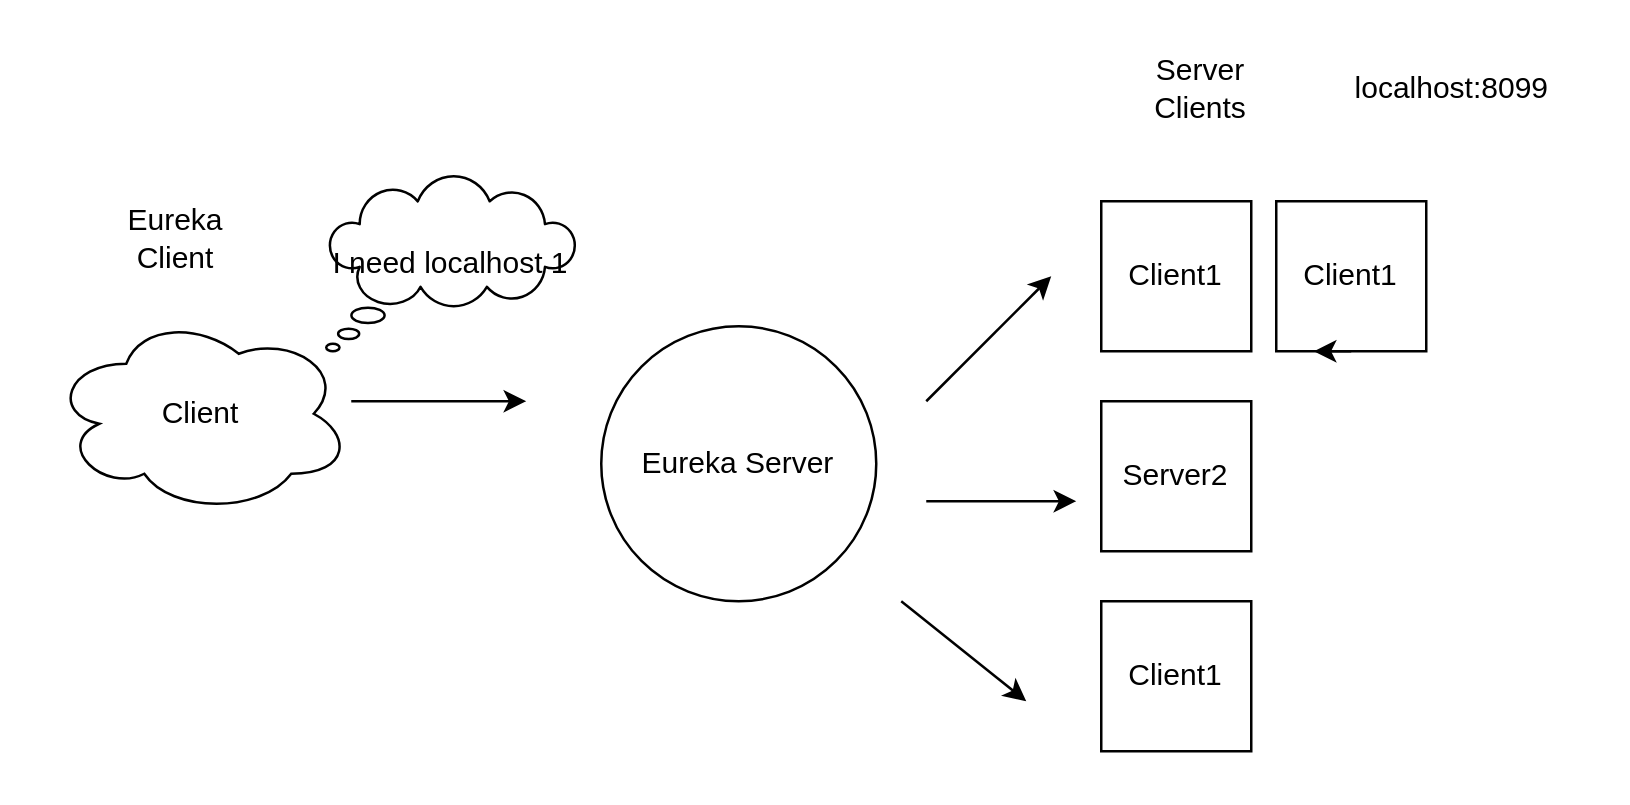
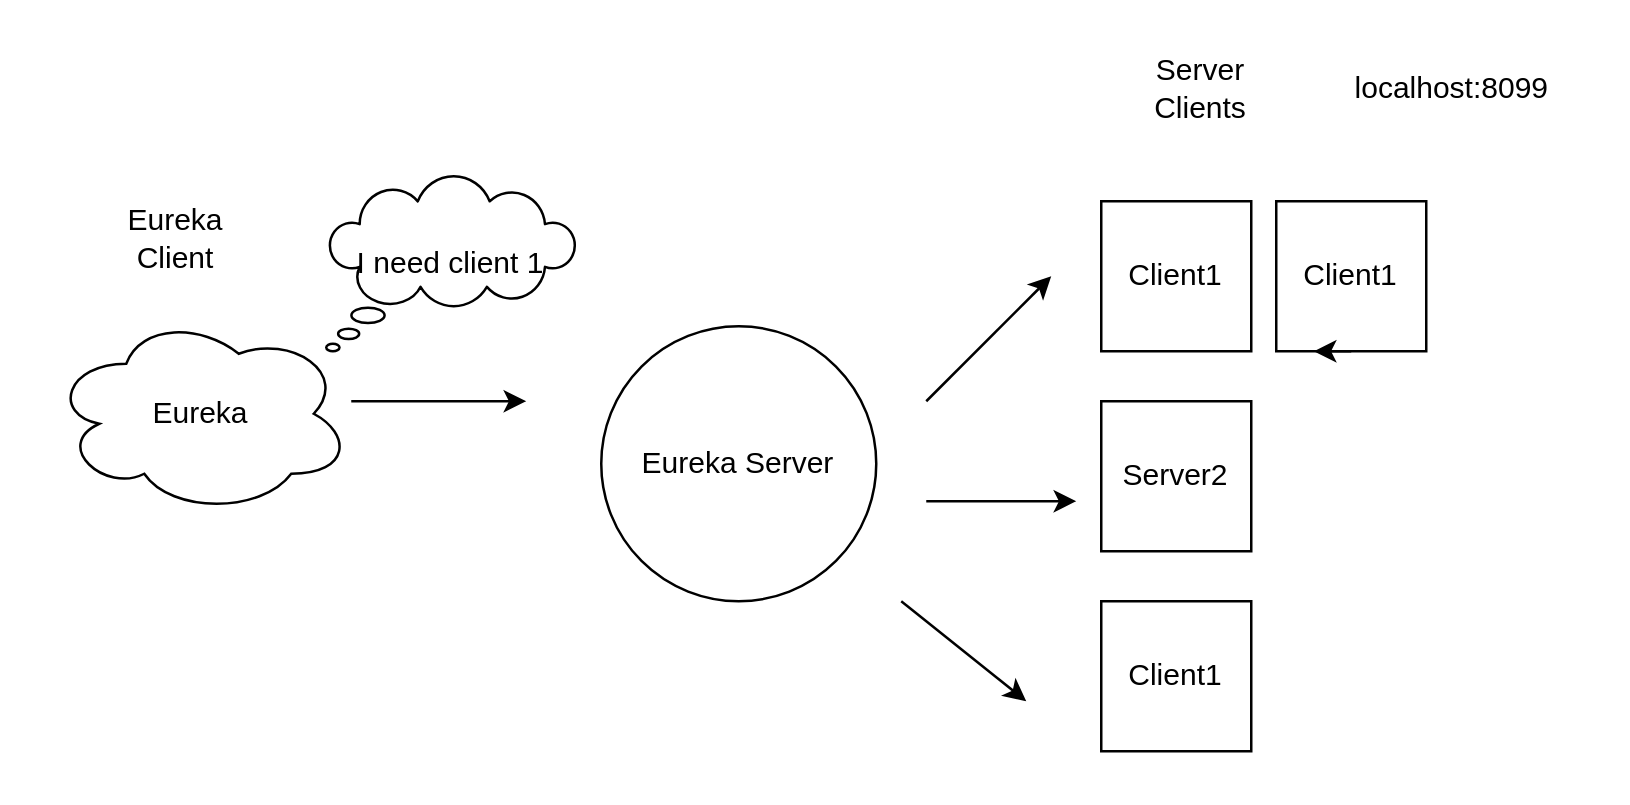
(451, 264) -> (451, 264)
(201, 414) -> (201, 414)
